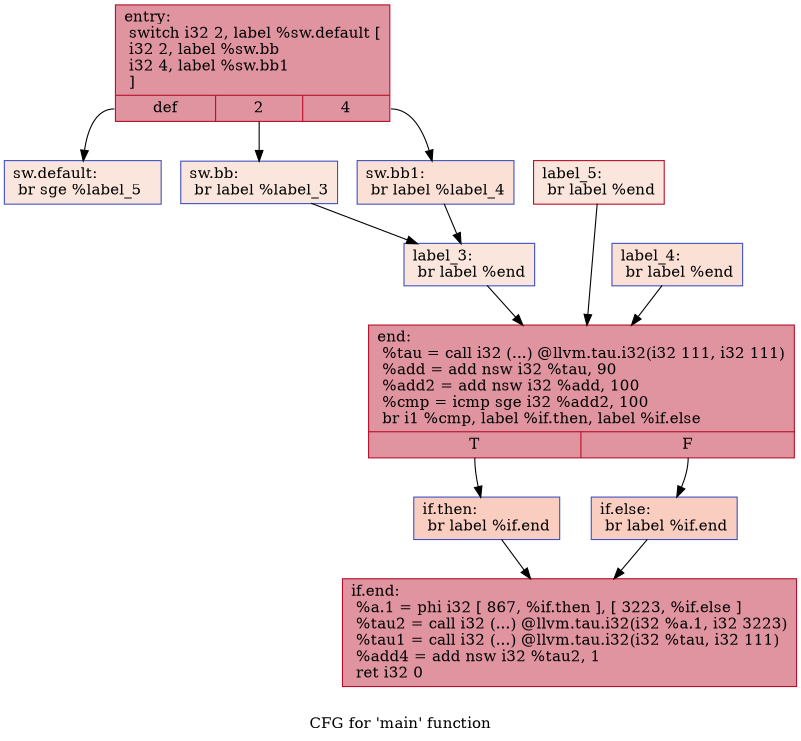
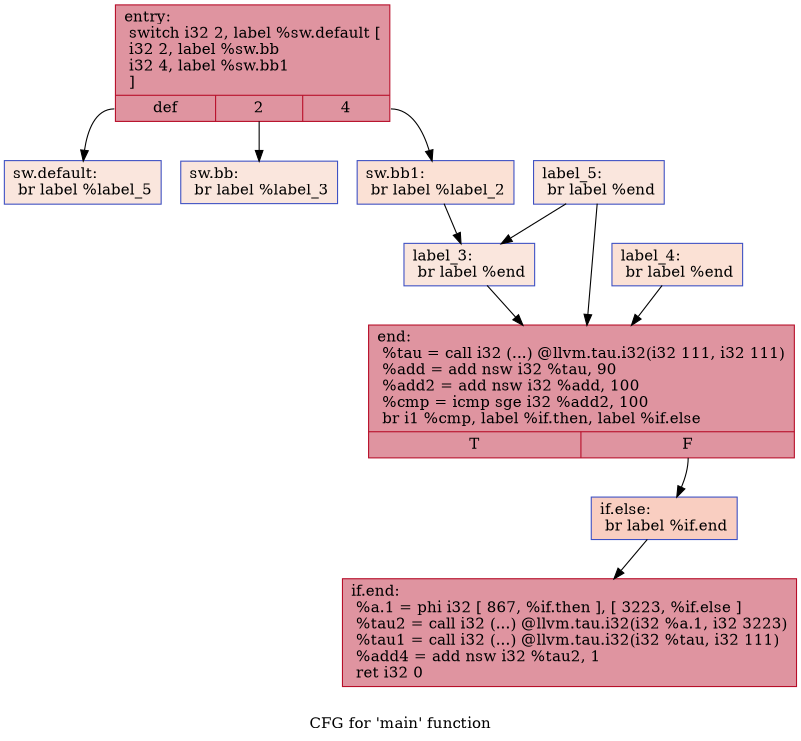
(599, 182) -> (599, 182)
(77, 190) -> (83, 190)
(436, 190) -> (436, 190)
(359, 222) -> (538, 221)
(487, 518) -> none
